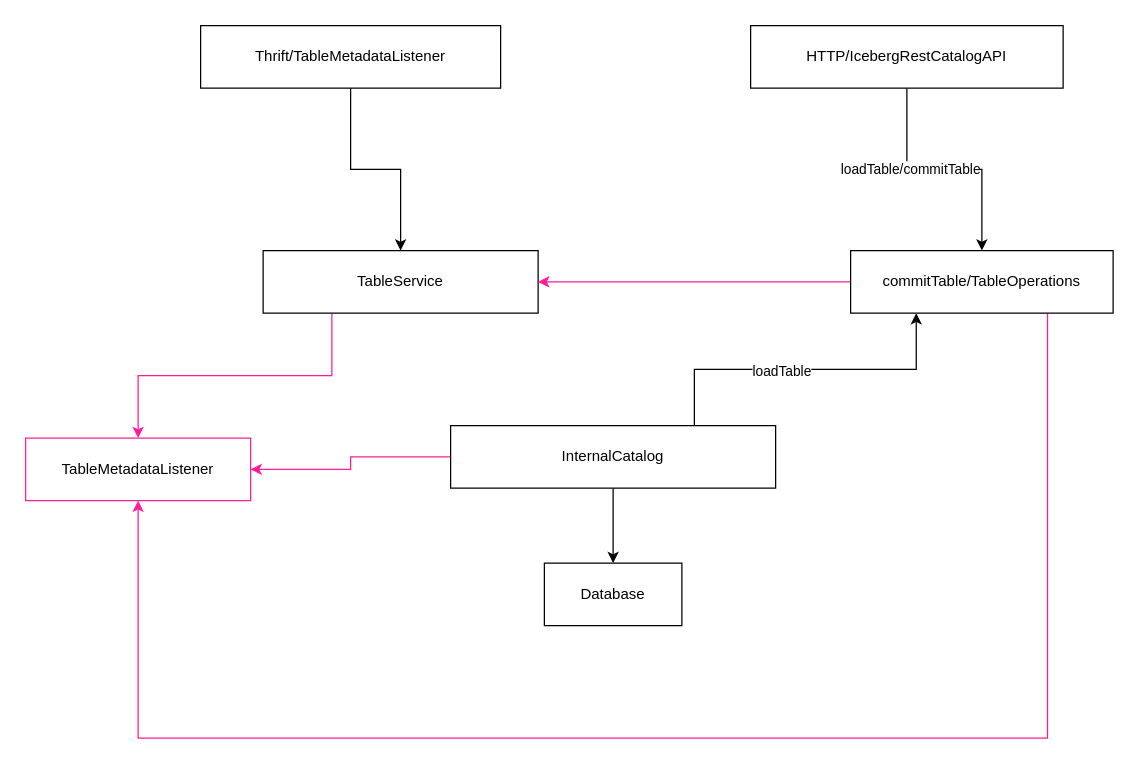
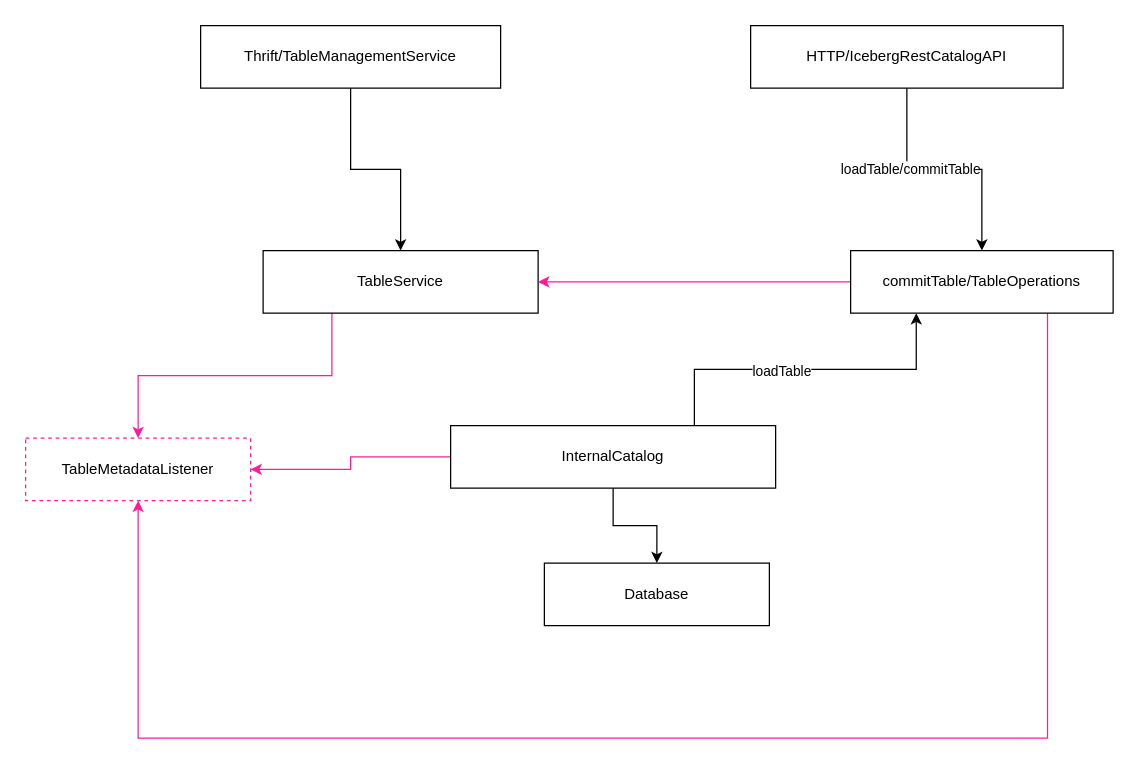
(351, 57) -> (351, 57)
(138, 469) -> (138, 469)
(613, 594) -> (657, 594)
